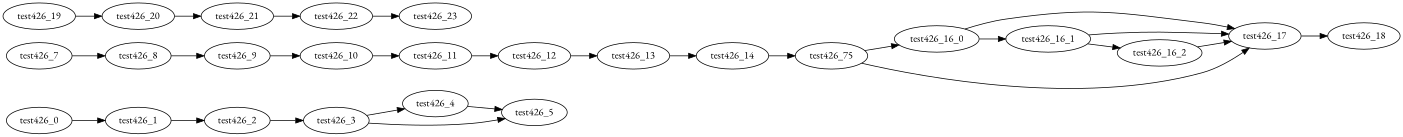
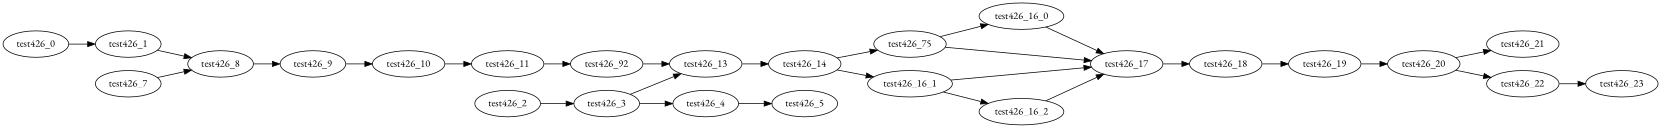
(283, 16) -> (1470, 73)
(989, 39) -> (852, 73)
(534, 56) -> (607, 64)
none -> (1272, 64)
(184, 120) -> (171, 53)
(433, 125) -> (652, 85)
